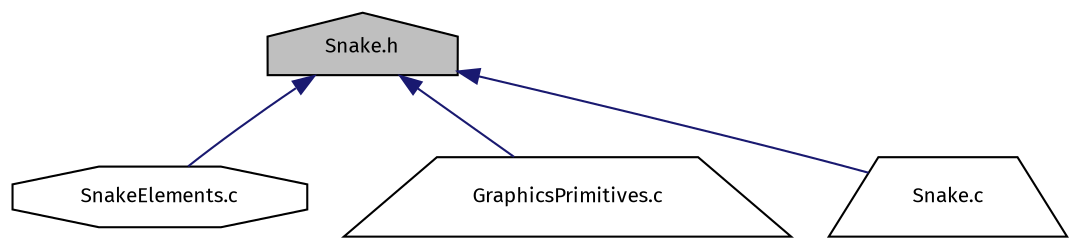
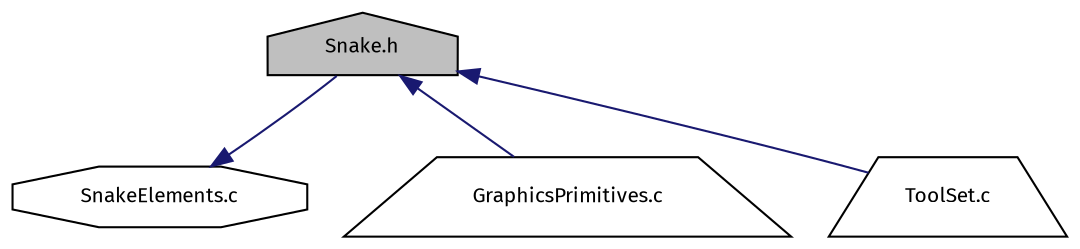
(241, 126) -> (283, 116)
(948, 197) -> (948, 197)
